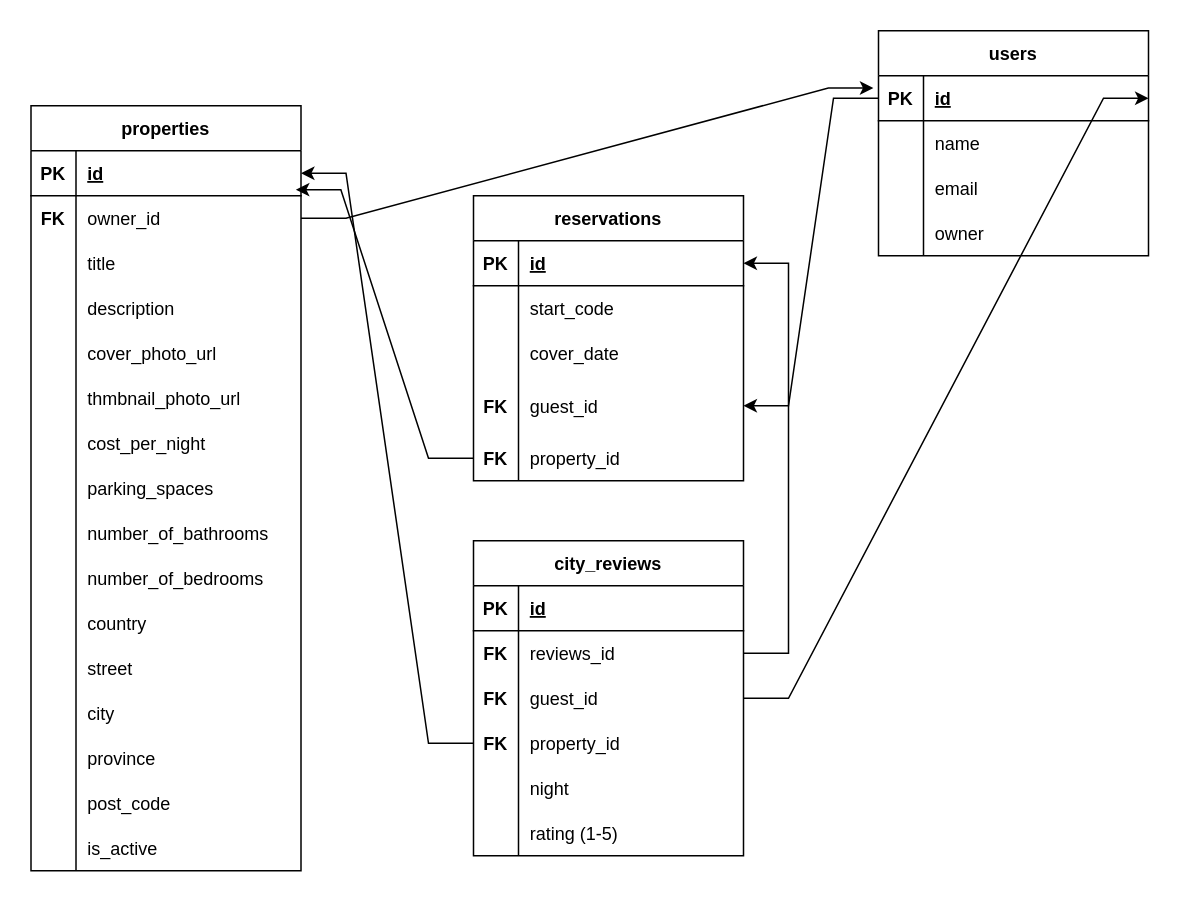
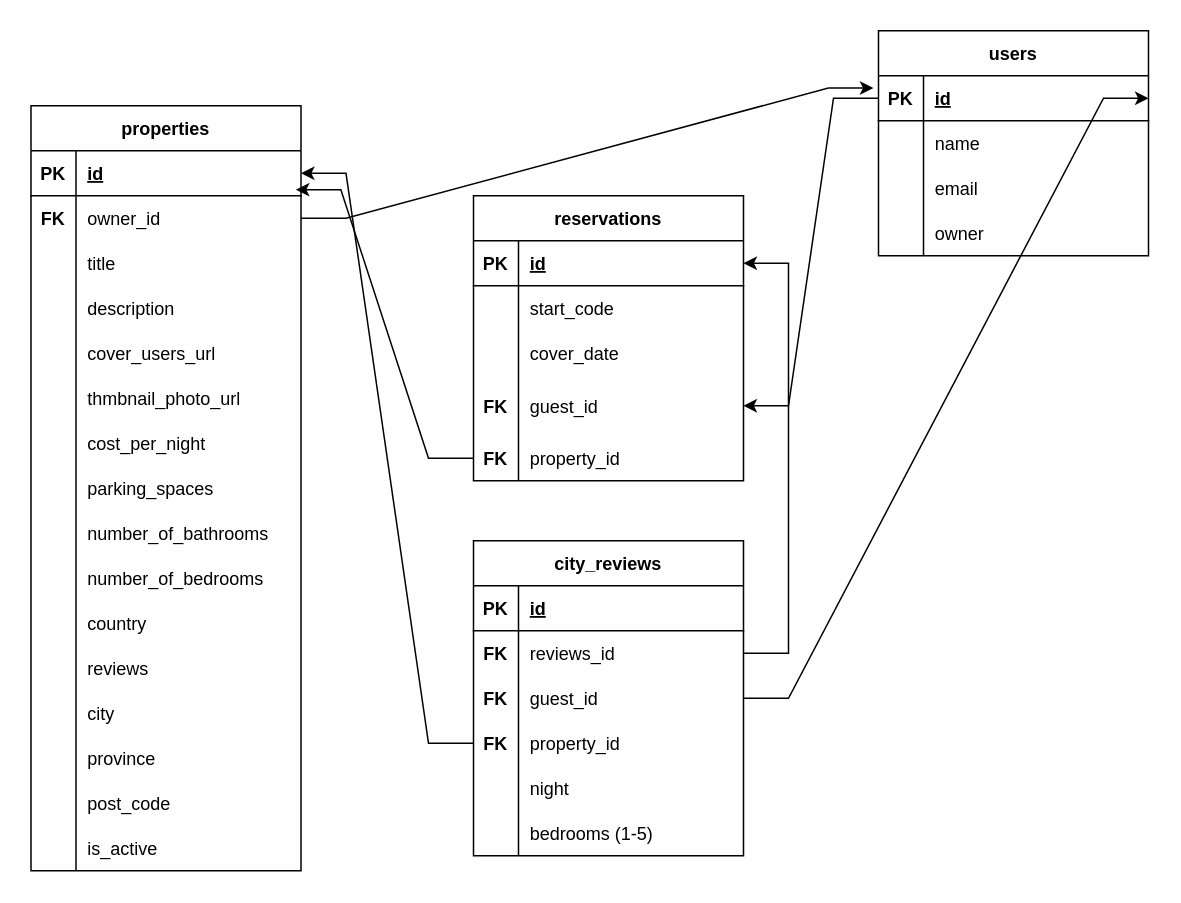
(160, 354) -> (160, 354)
(117, 669) -> (120, 669)
(585, 834) -> (598, 834)
